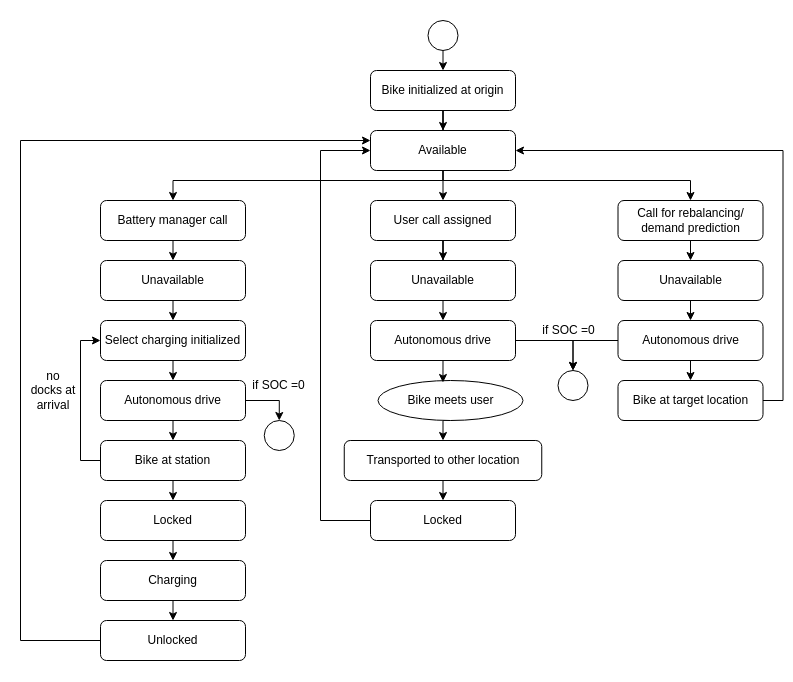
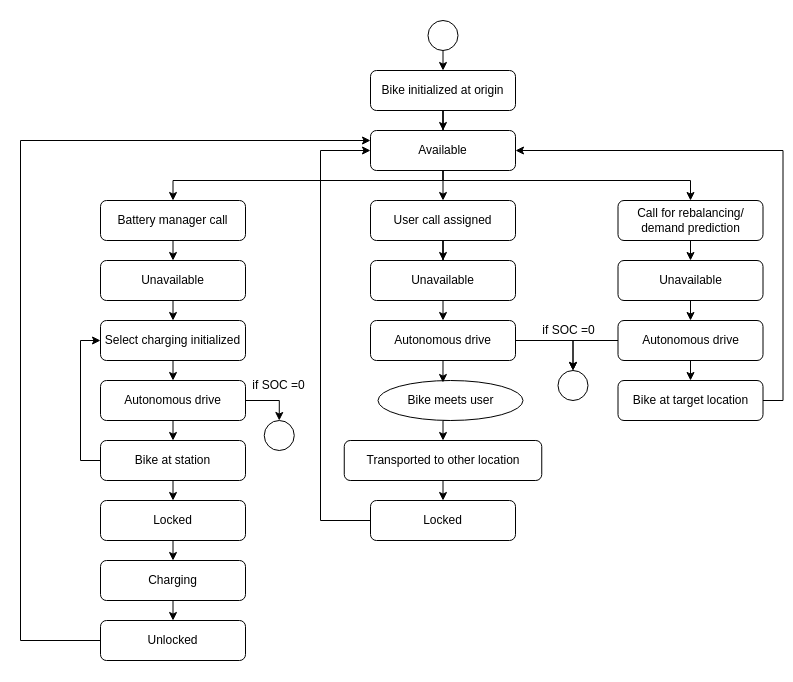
(54, 391) -> none
